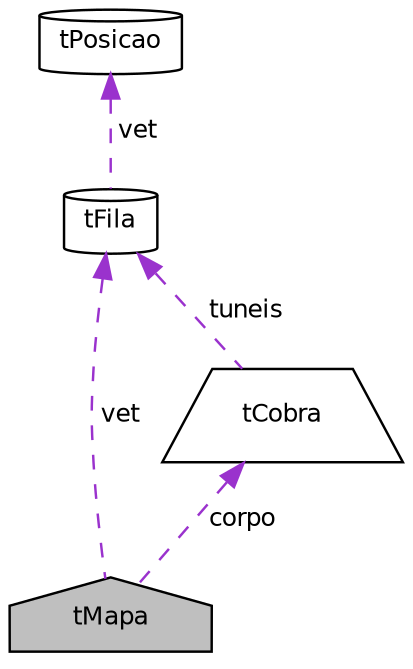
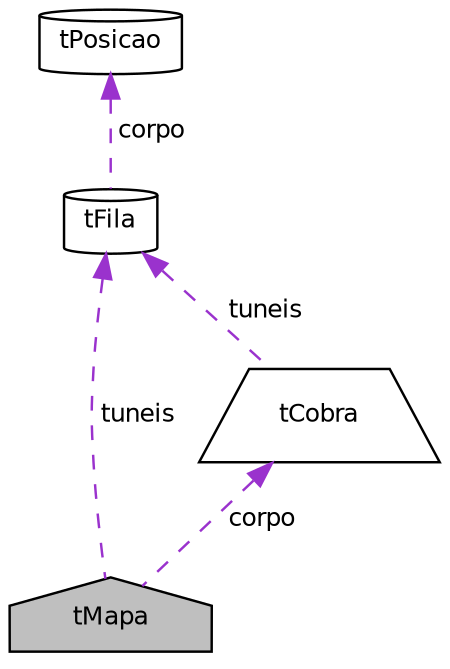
(134, 132) -> (149, 132)
(117, 416) -> (135, 416)
